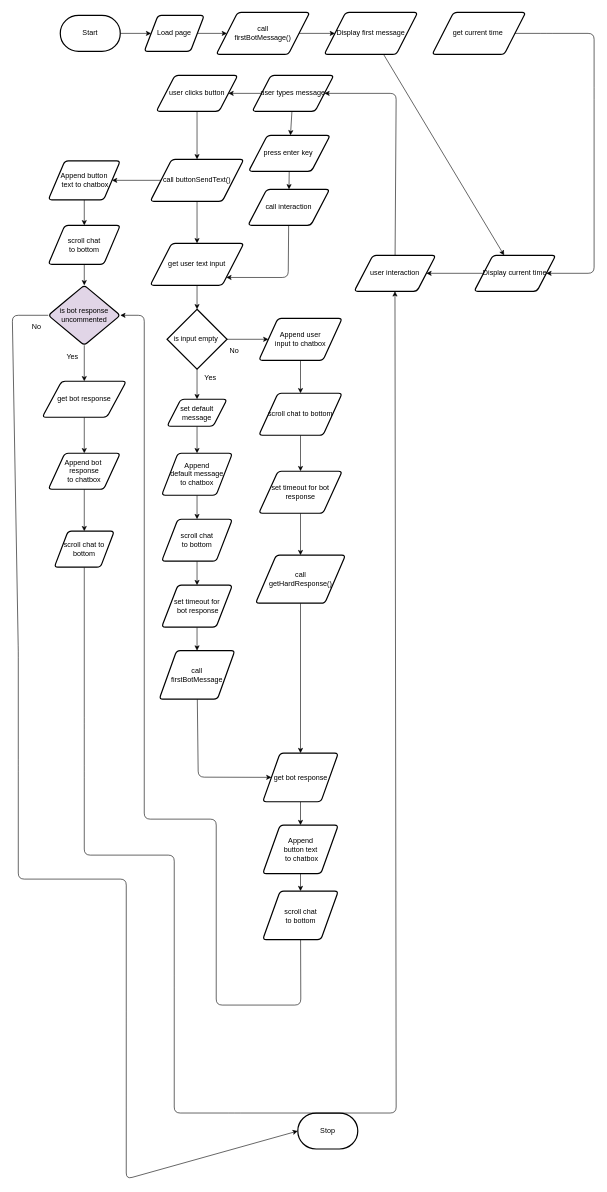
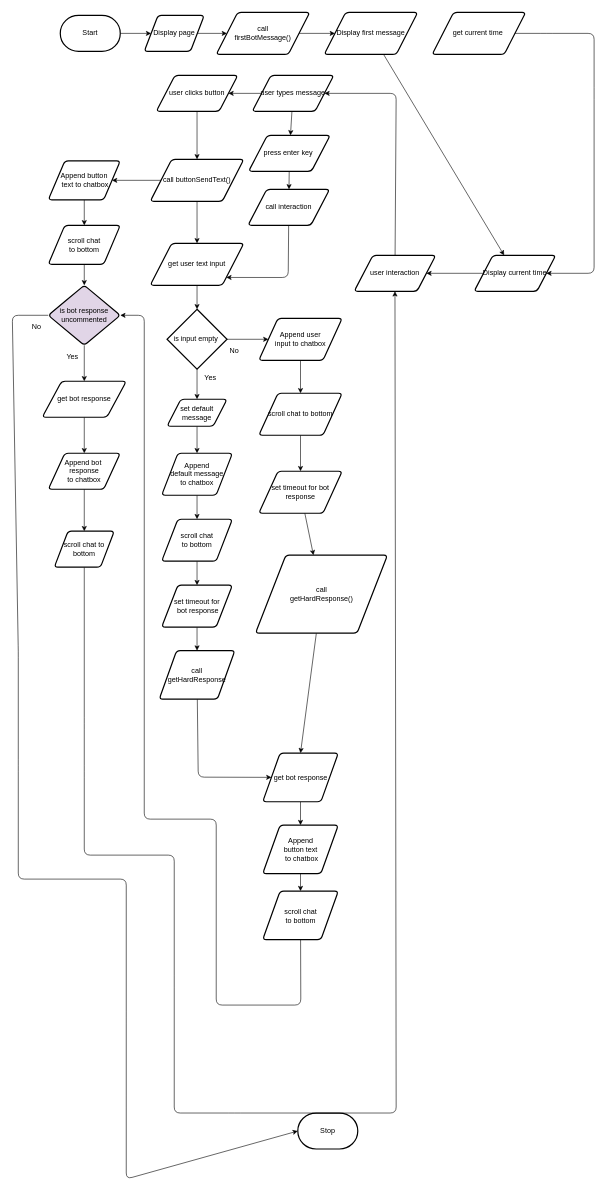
(174, 33) -> (174, 33)
(301, 579) -> (322, 594)
(197, 675) -> (197, 675)
